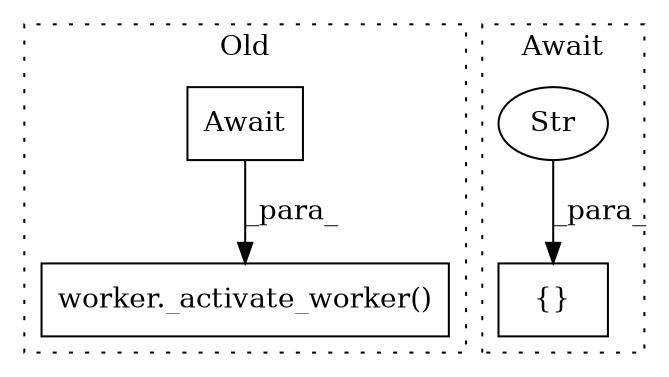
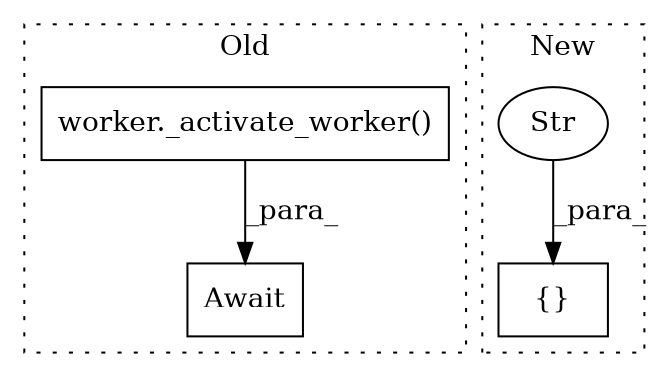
(563, 48) -> (563, 48)
(245, 202) -> (245, 202)
